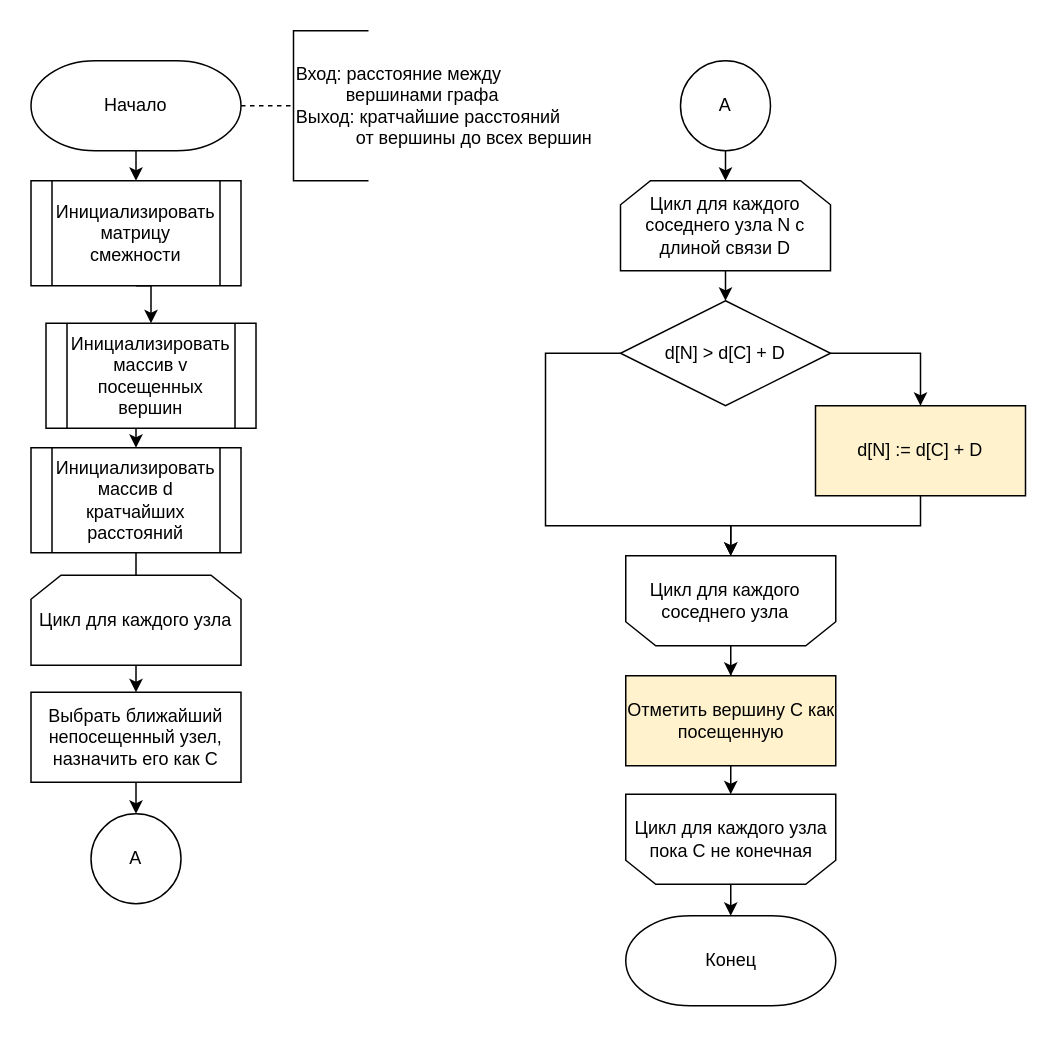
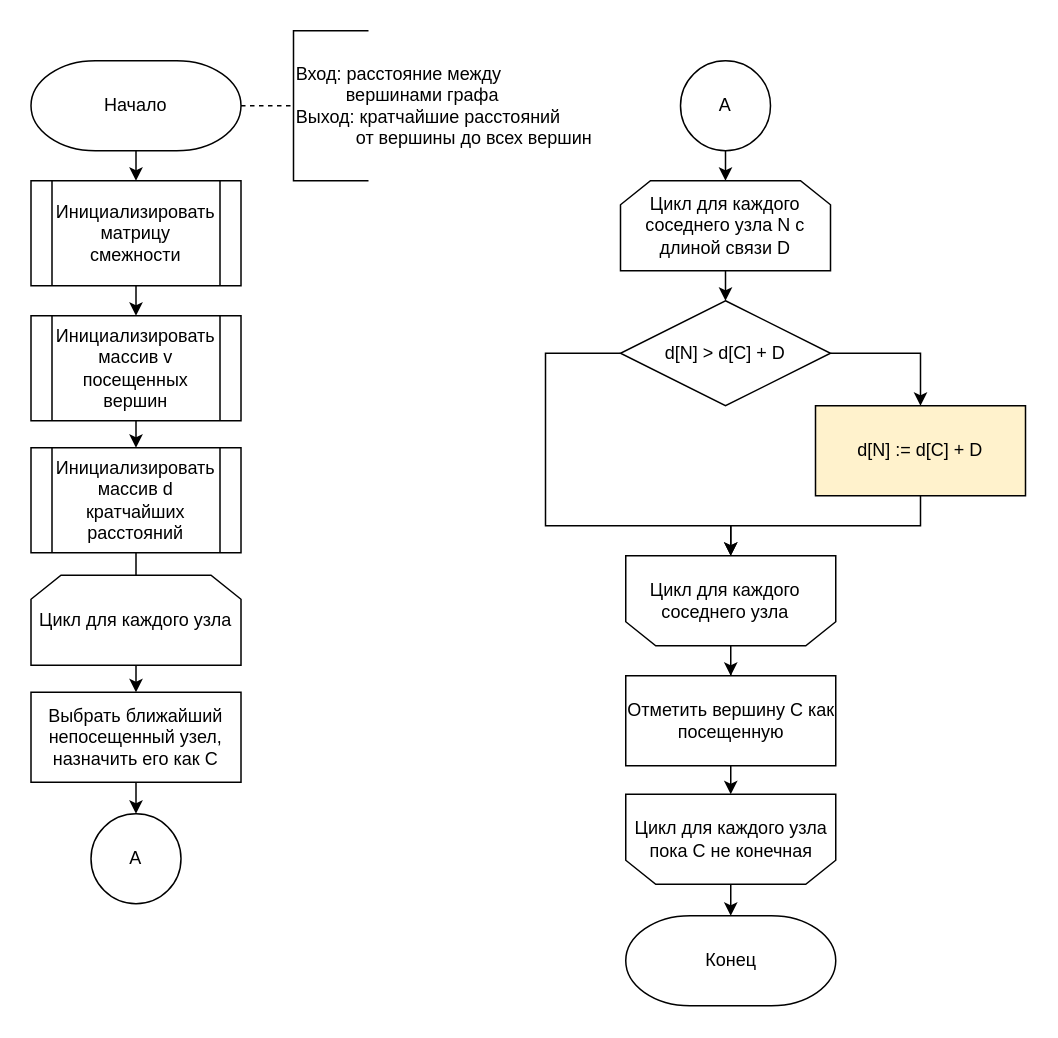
(151, 376) -> (136, 368)
(731, 721) -> (731, 721)
